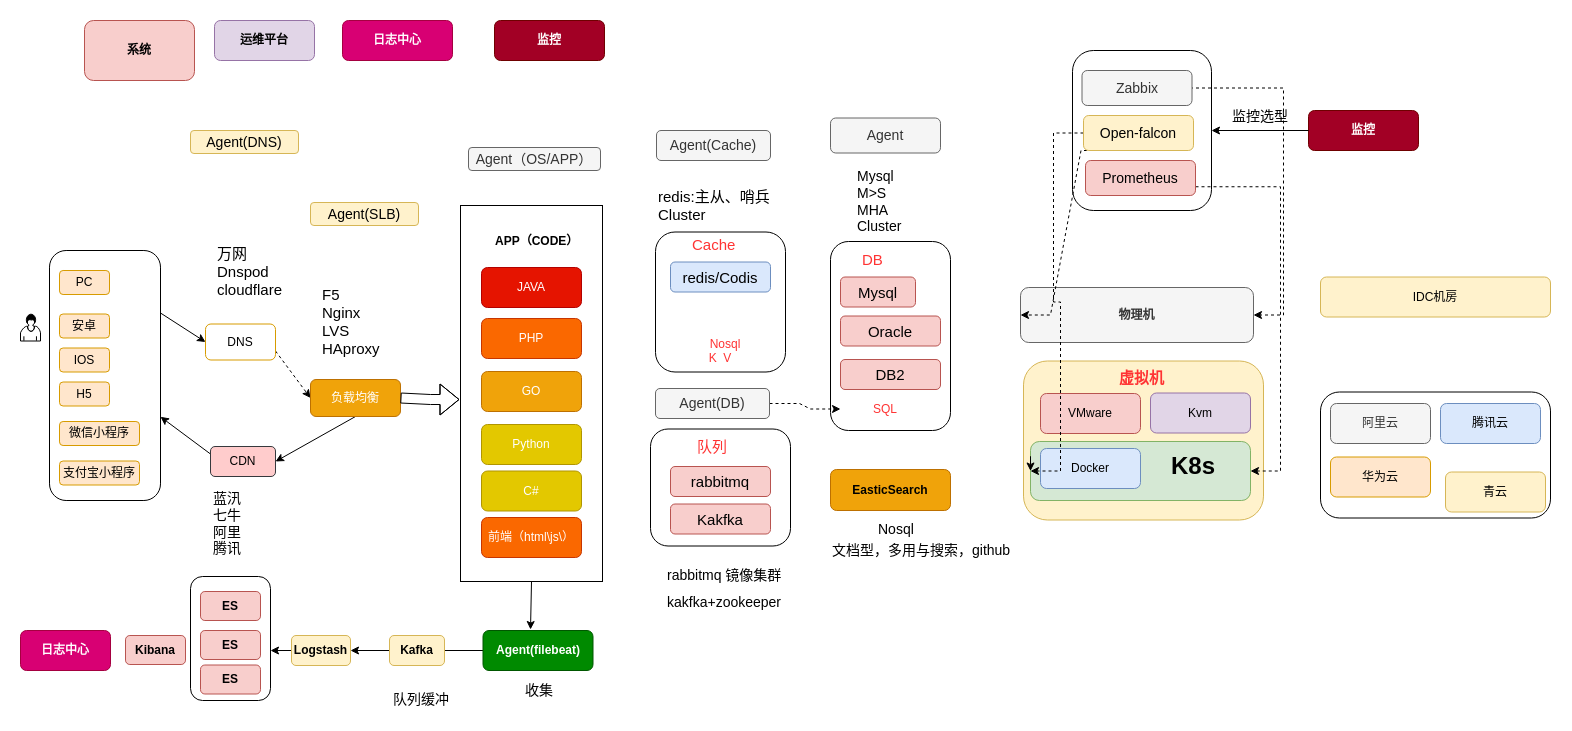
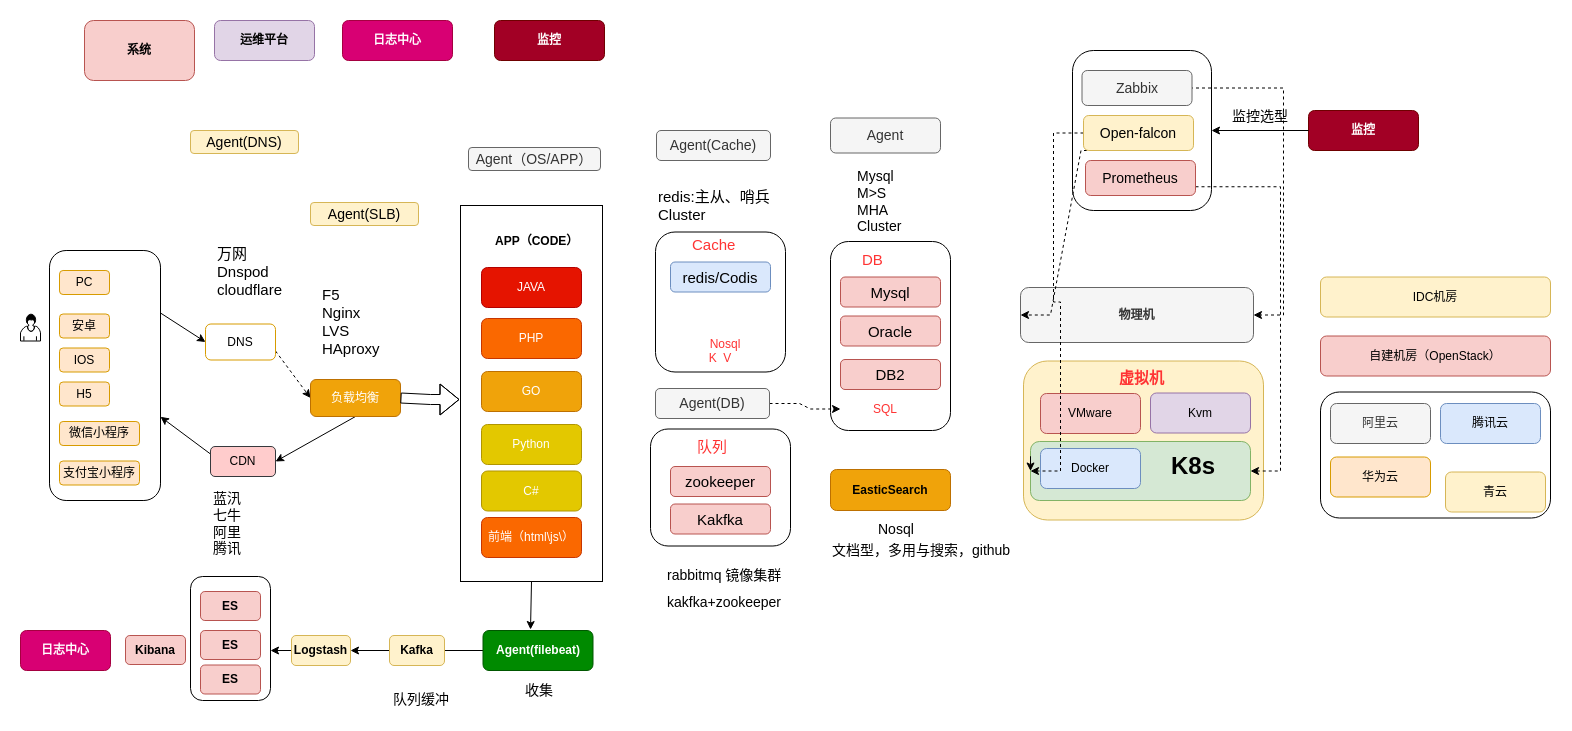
(878, 292) -> (891, 292)
none -> (1436, 356)
(721, 482) -> (721, 482)
